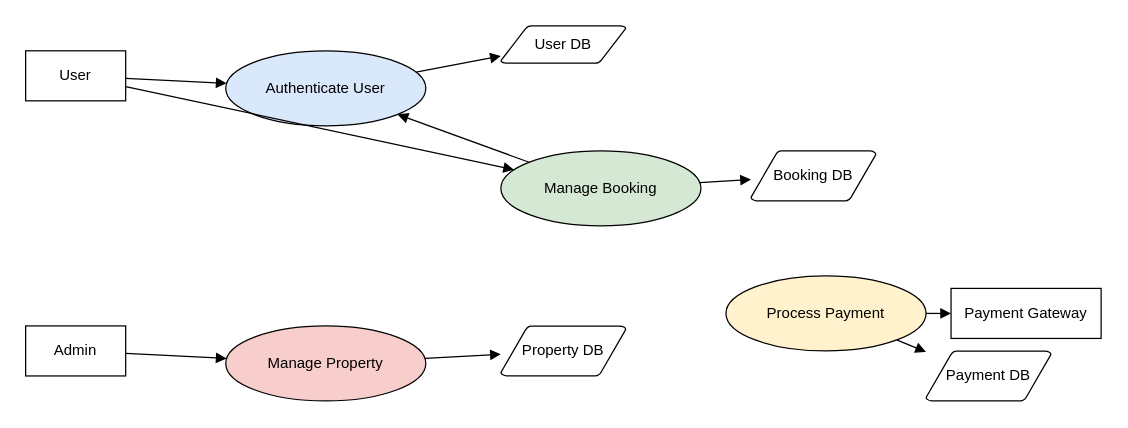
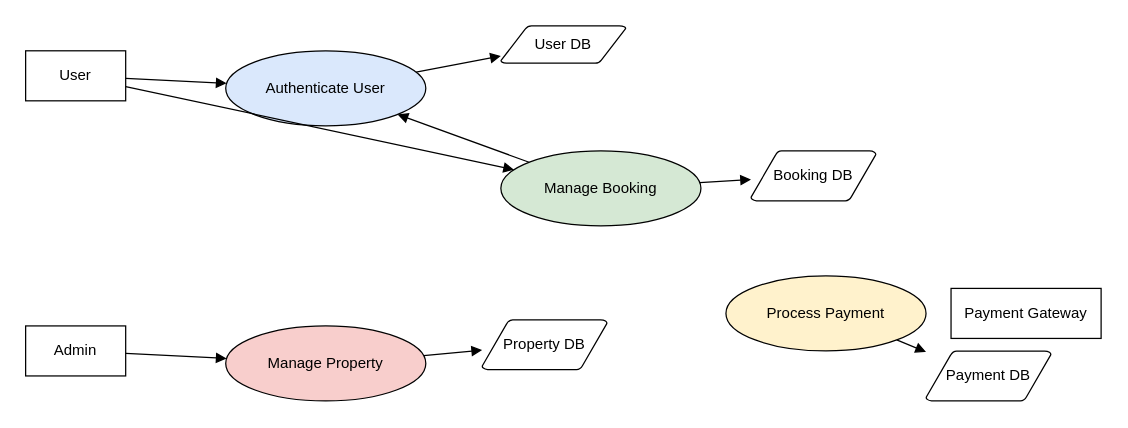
(933, 313) -> none
(563, 351) -> (544, 344)
